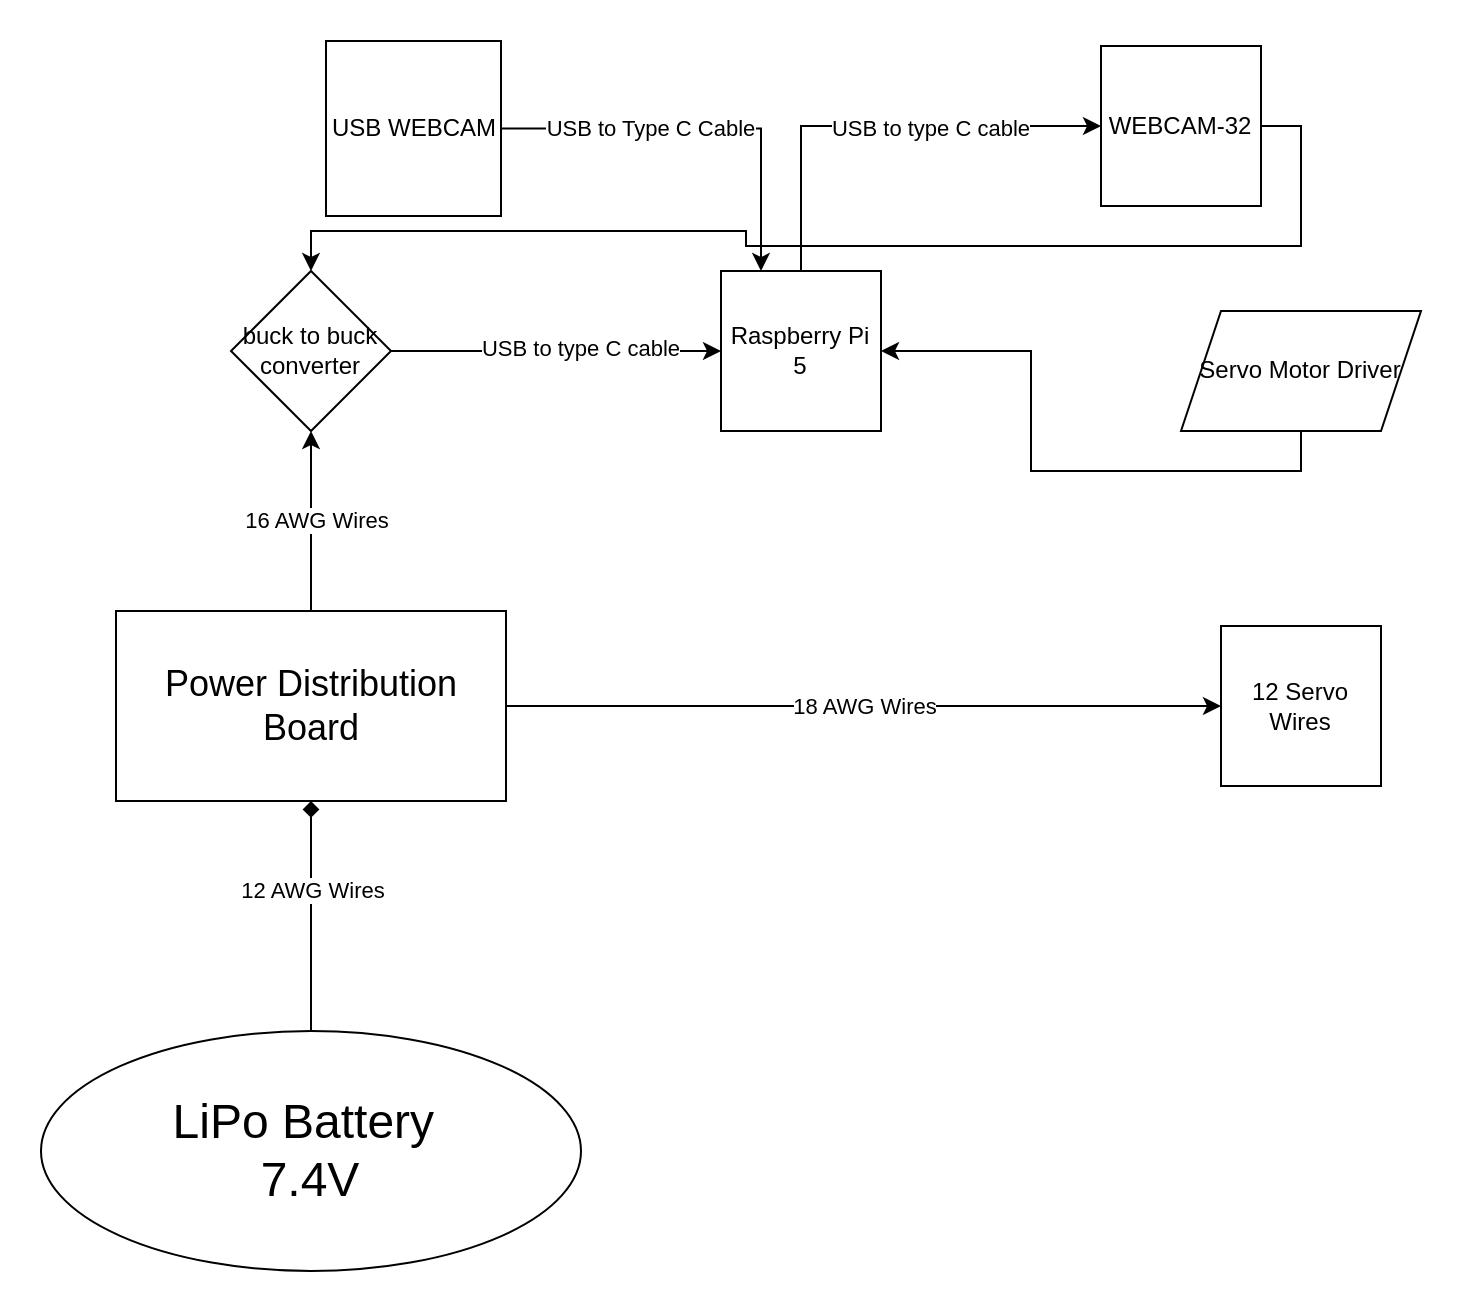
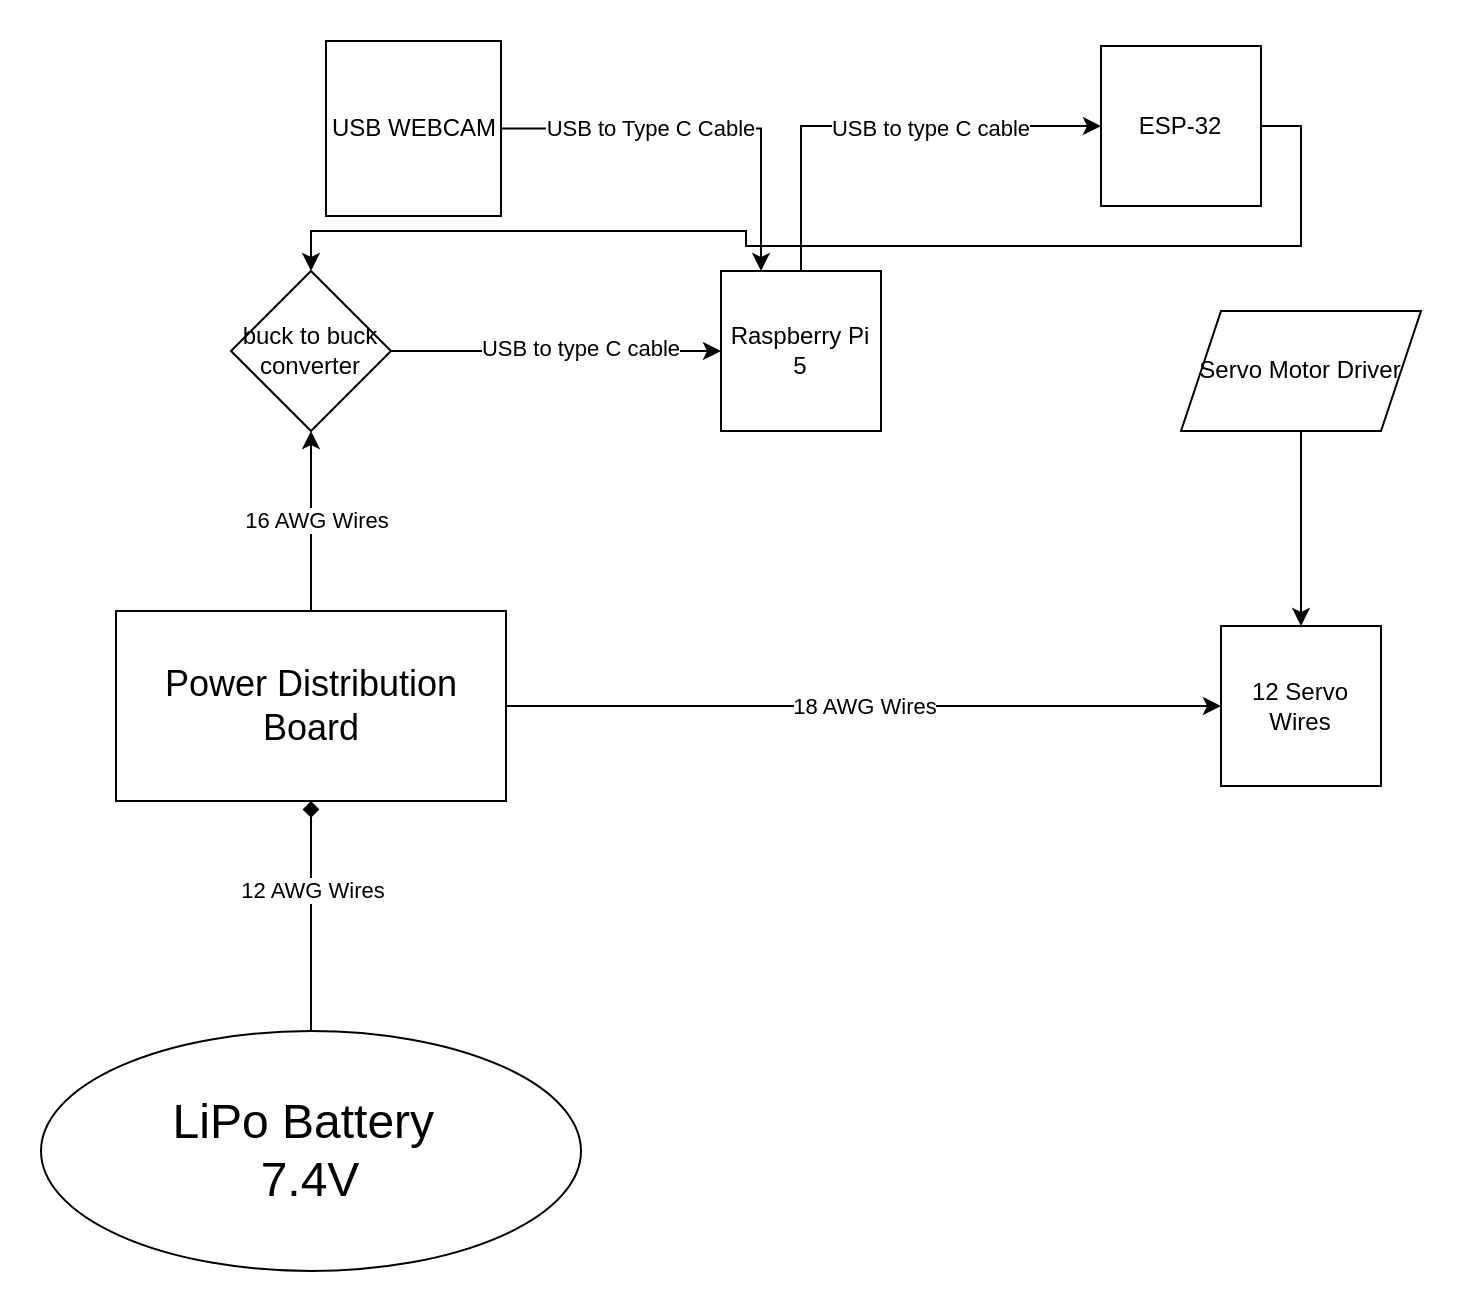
(1181, 127) -> (1181, 127)
(1039, 471) -> (1301, 540)
